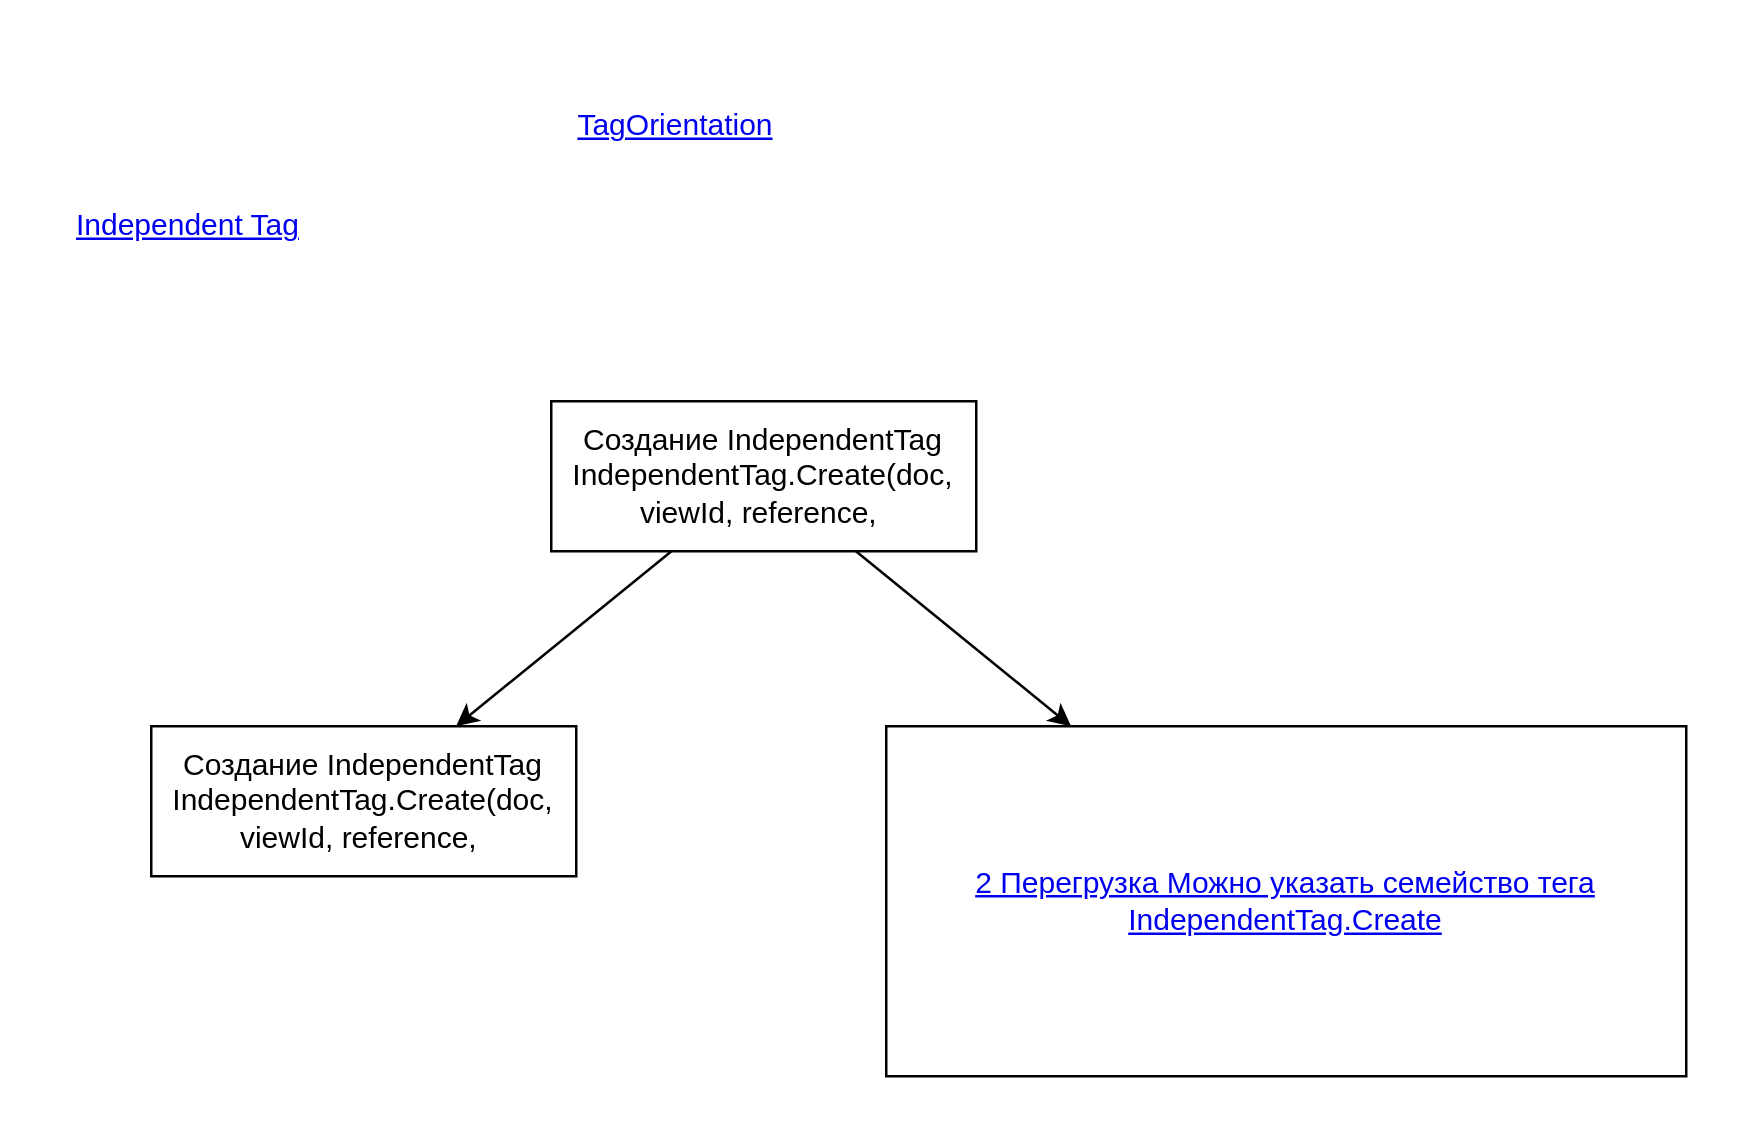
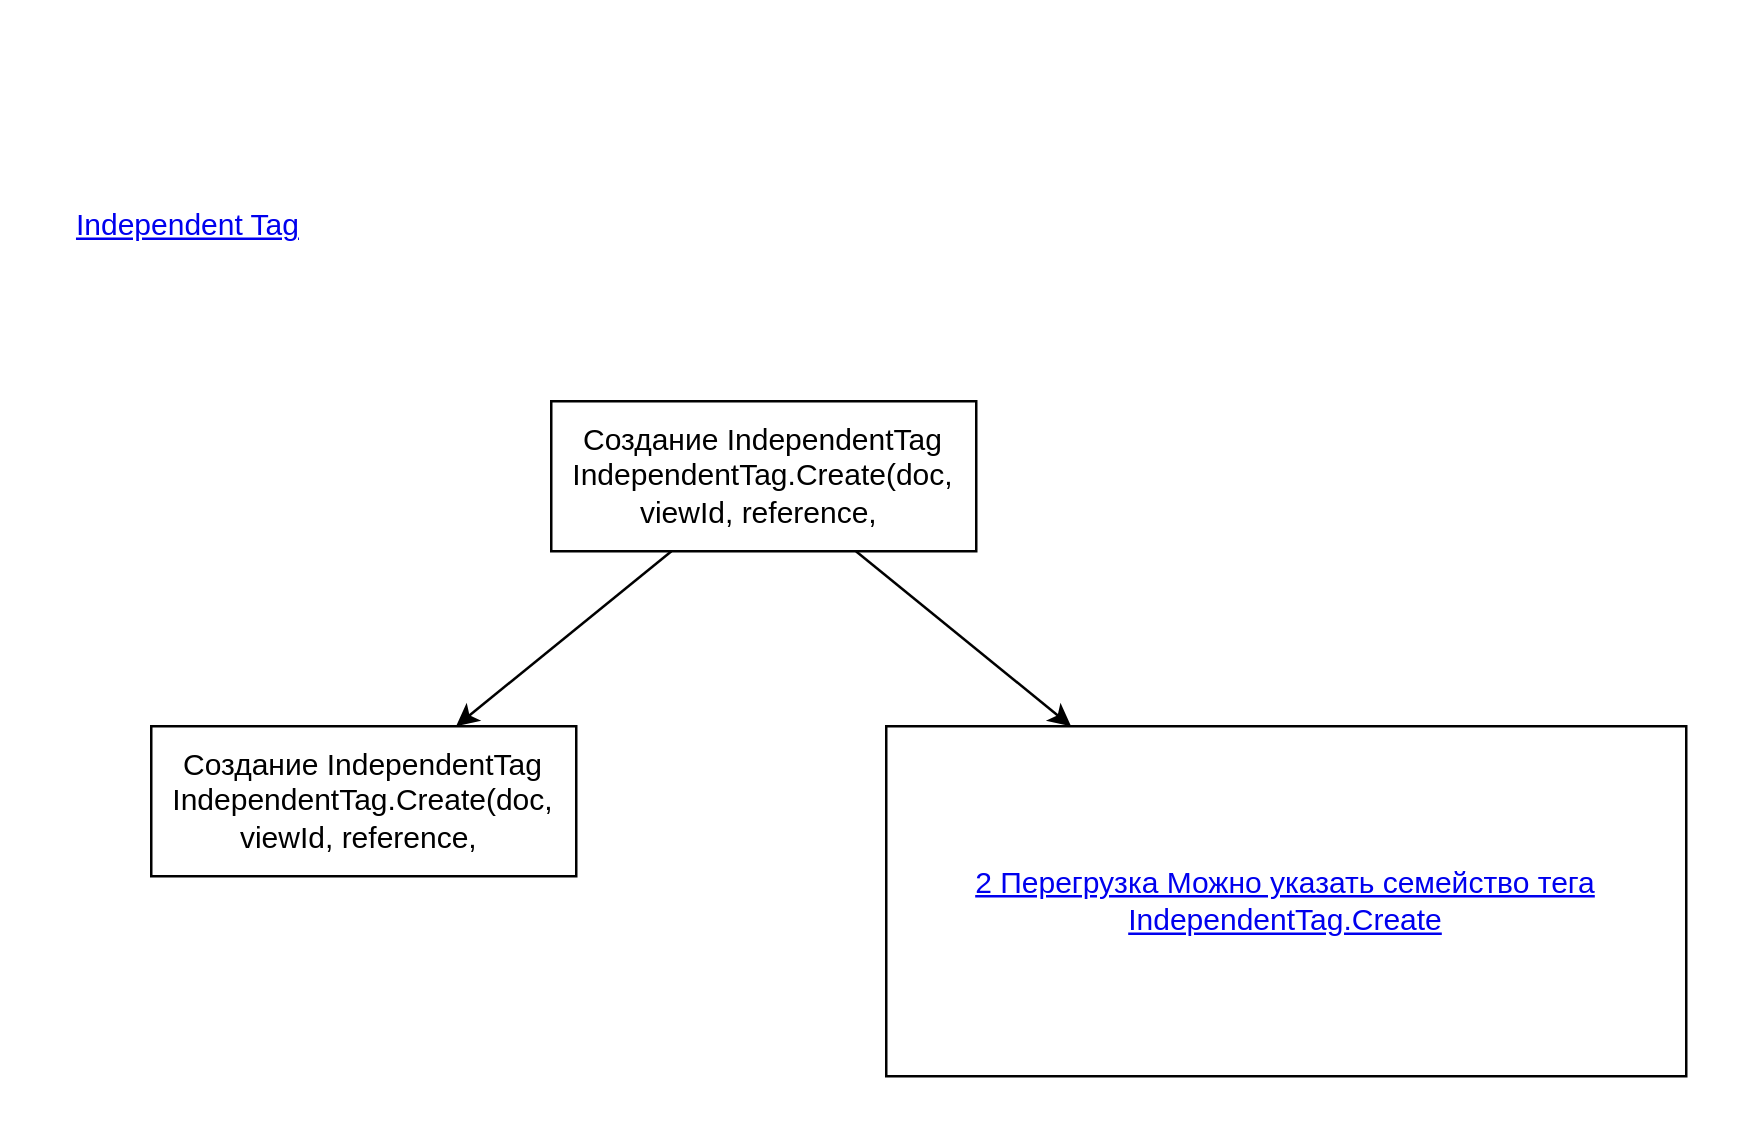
(676, 126) -> none
